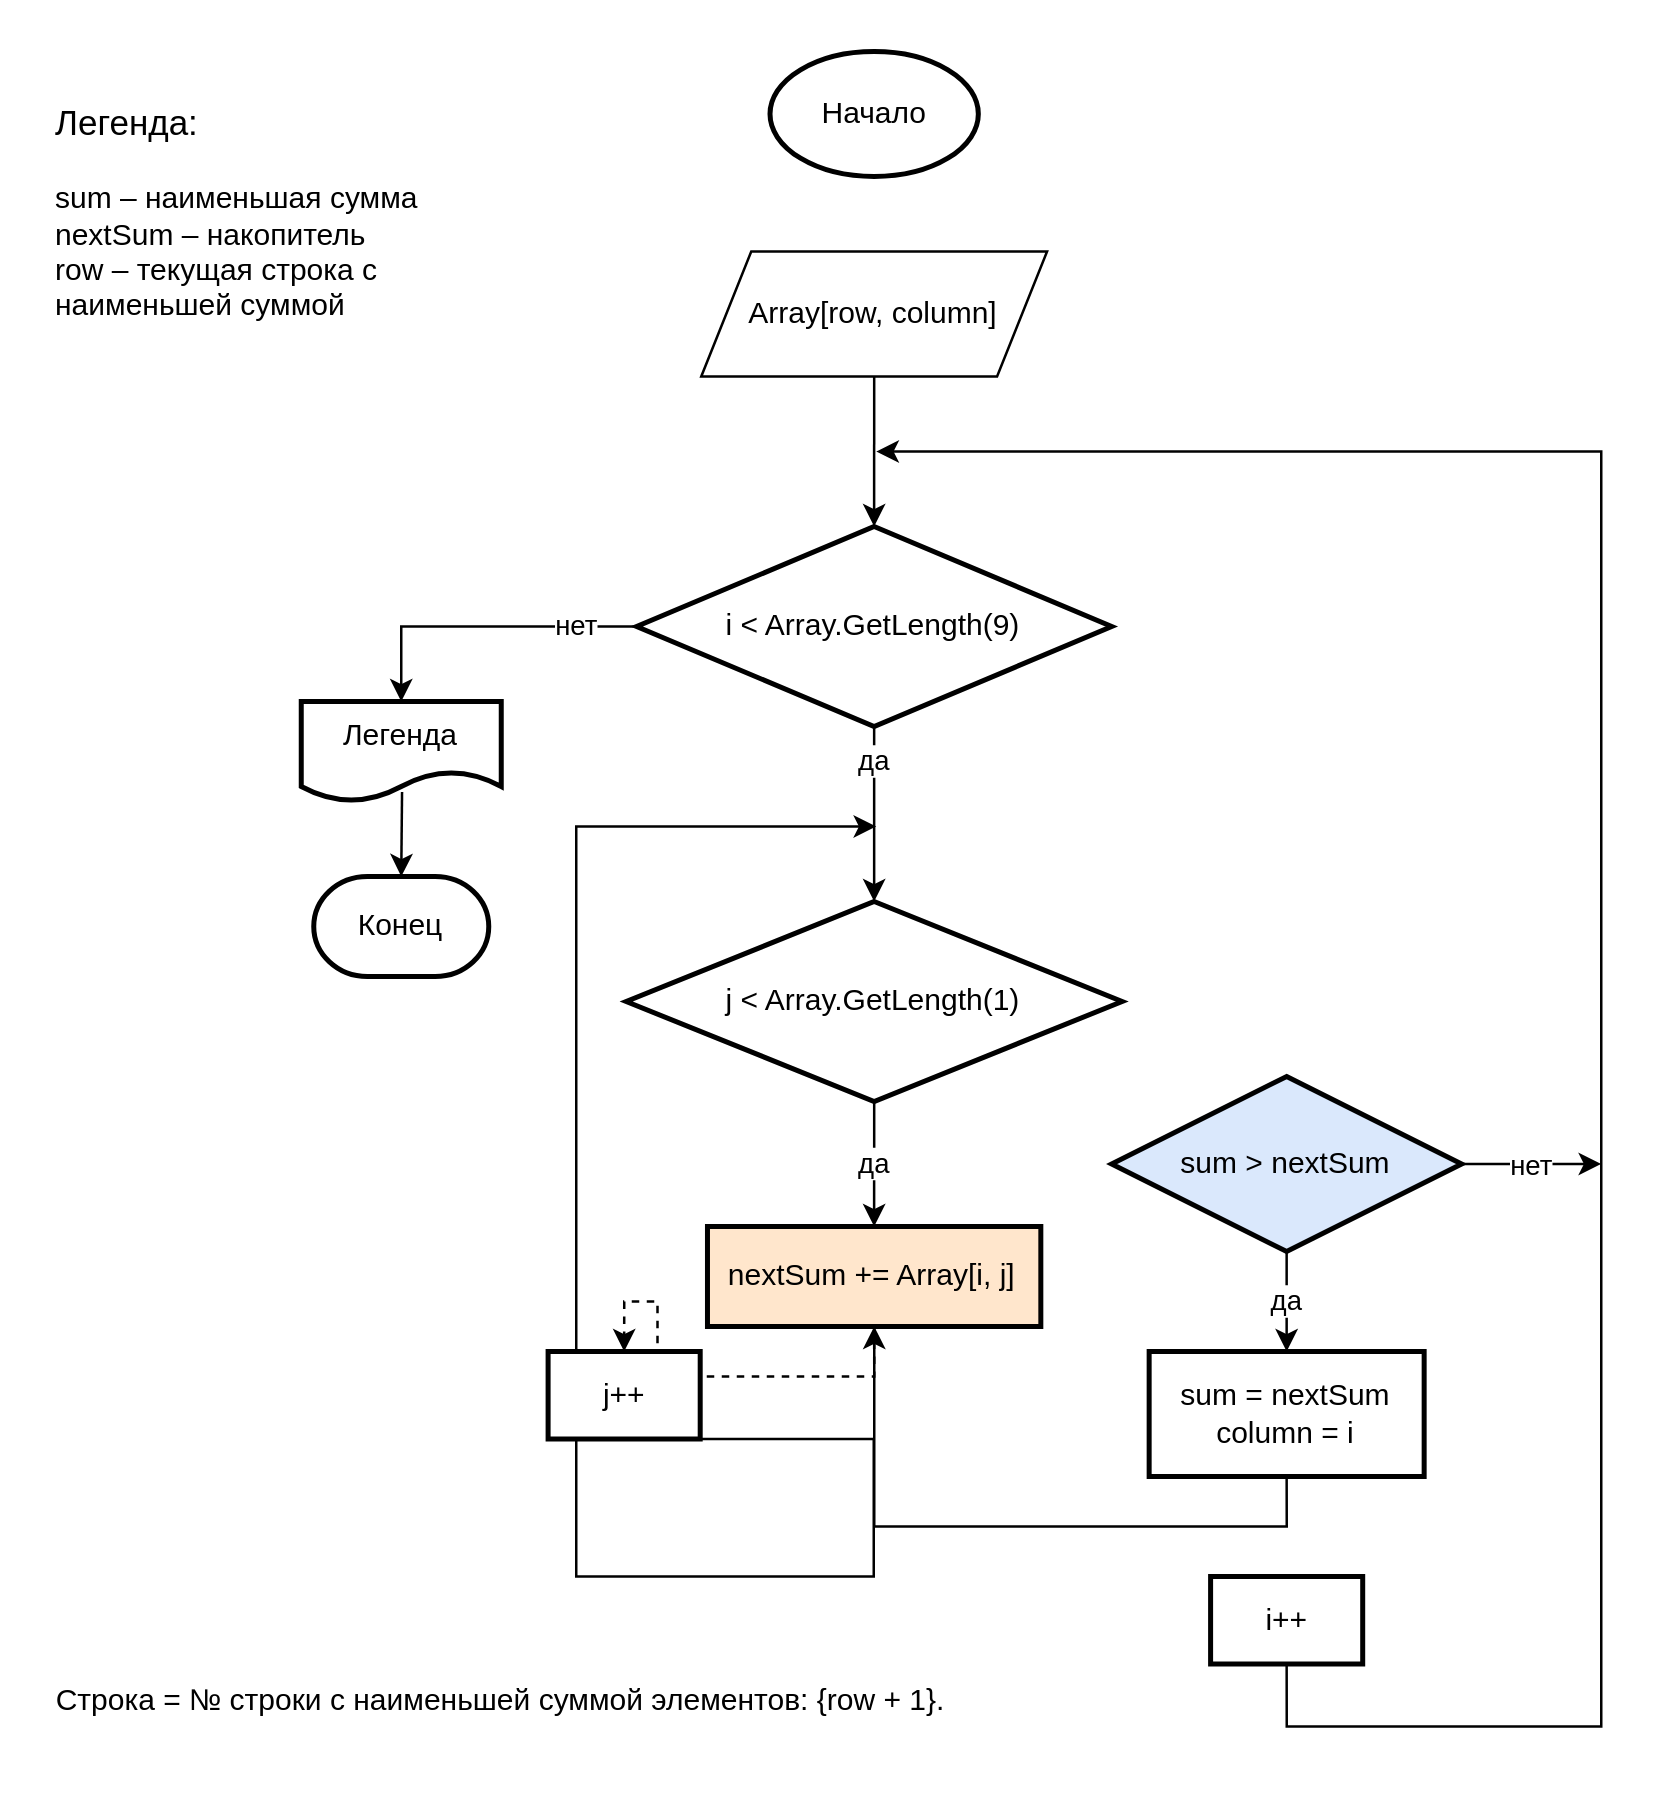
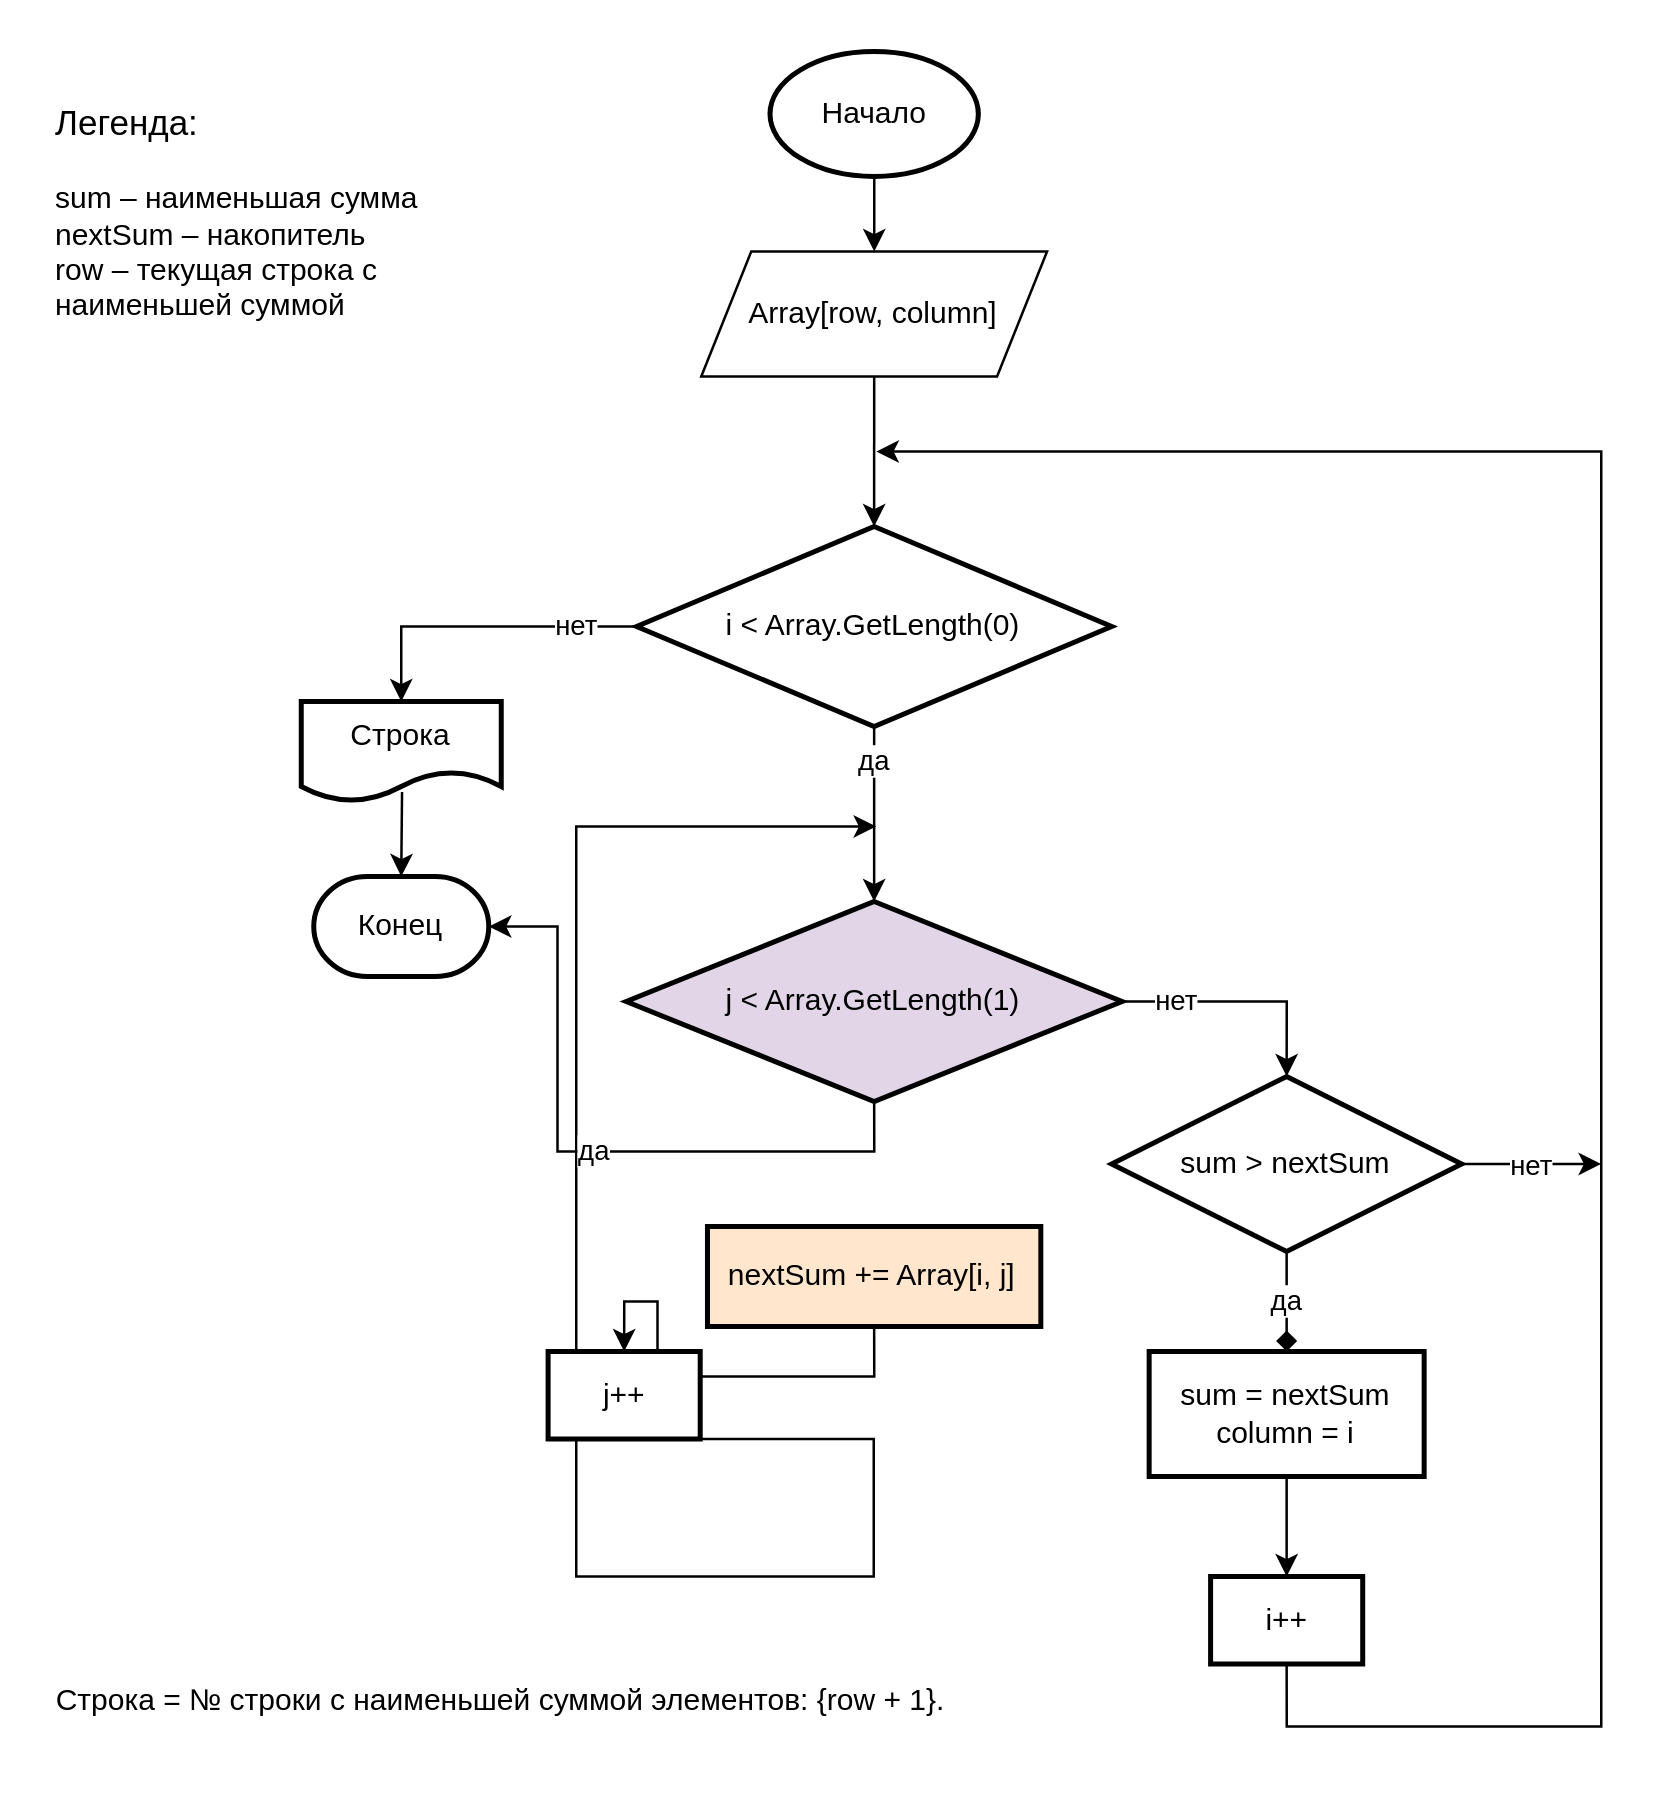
none -> (874, 221)
(874, 626) -> (874, 626)
(401, 736) -> (401, 736)
(874, 1001) -> (874, 1001)
none -> (1236, 1001)
(1287, 1164) -> (1287, 1164)
(874, 1178) -> (730, 1151)
(1287, 1332) -> (1287, 1331)
(787, 1376) -> (787, 1376)
(1083, 1526) -> (1287, 1543)
(1287, 1620) -> (1287, 1620)
